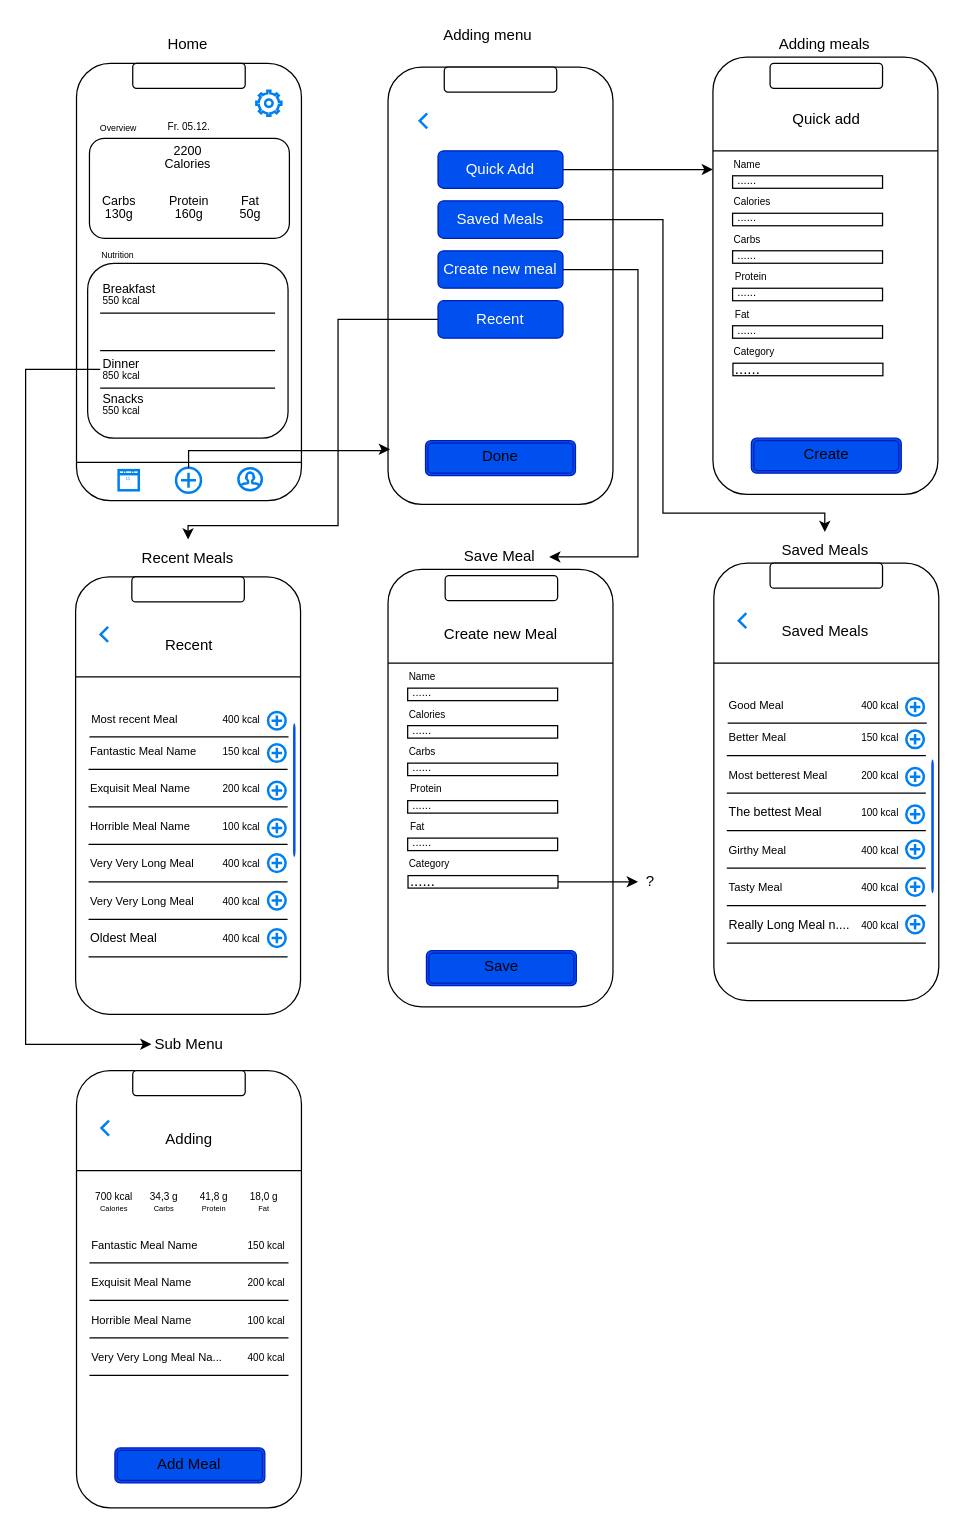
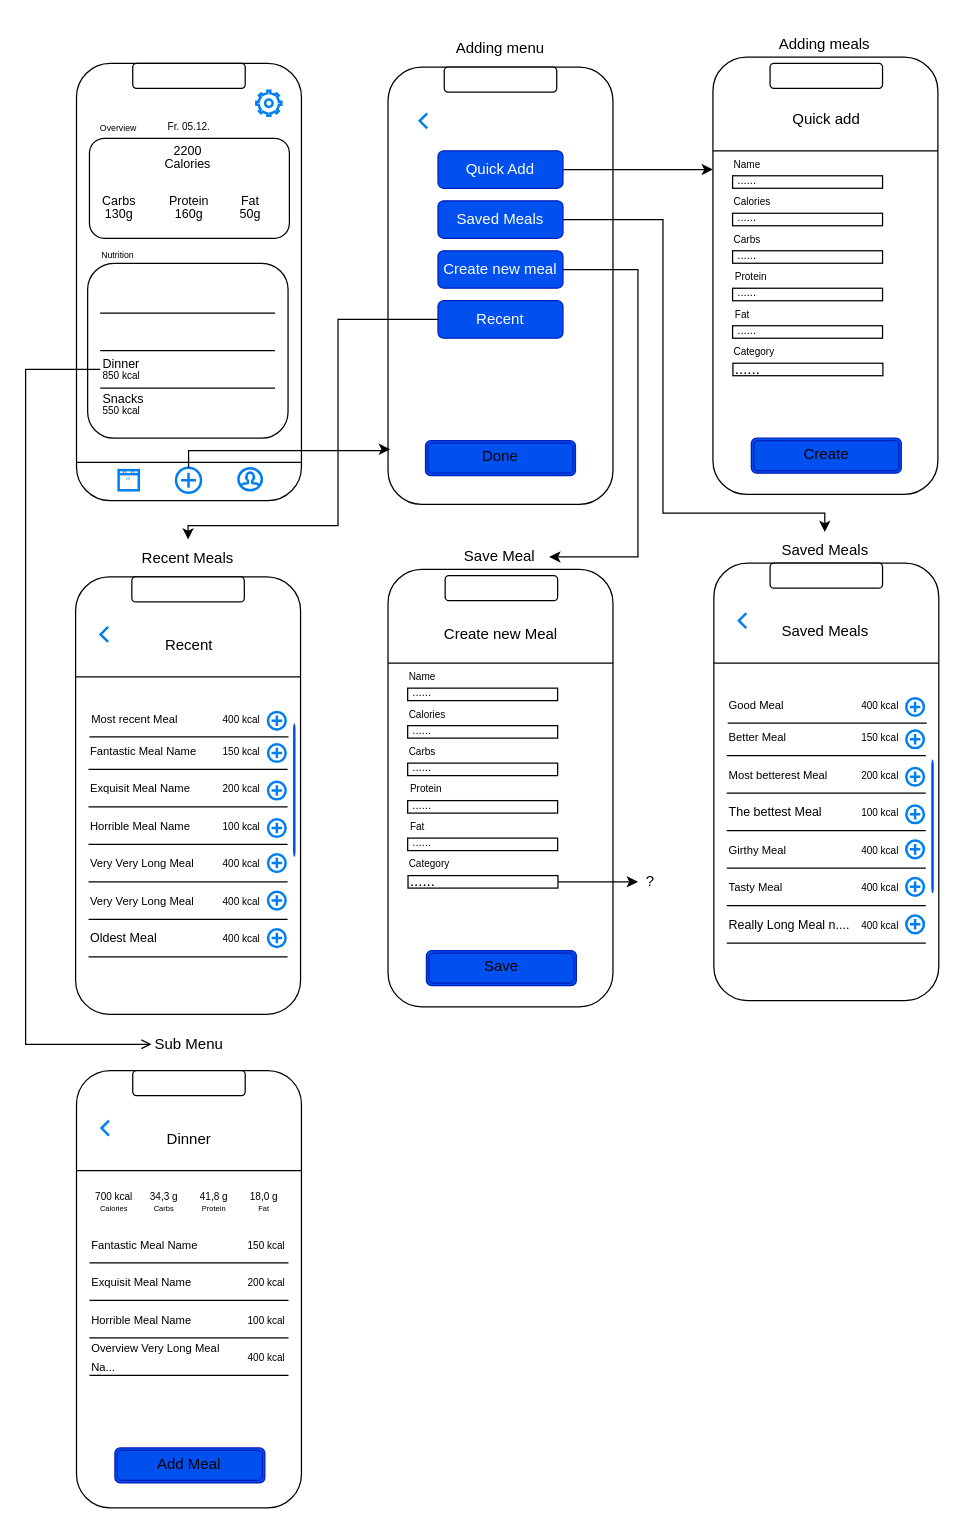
(488, 36) -> (501, 48)
(188, 44) -> none
(132, 294) -> none
(142, 1044) -> (144, 1044)
(189, 1139) -> (189, 1139)
(159, 1357) -> (159, 1357)
